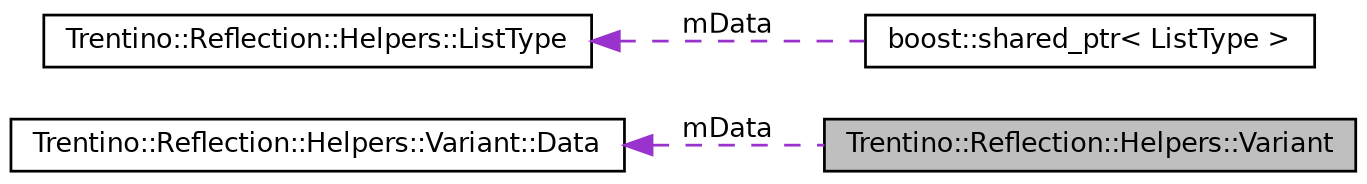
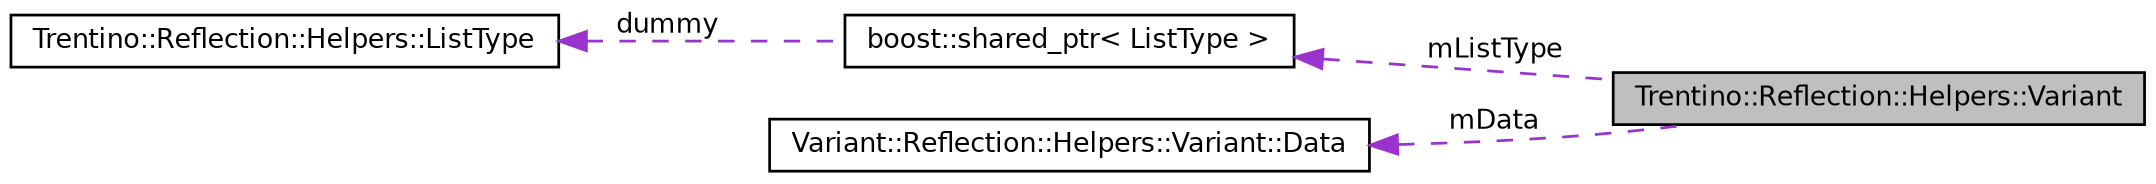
(724, 26) -> (664, 26)
none -> (1468, 69)
(318, 145) -> (1070, 145)
